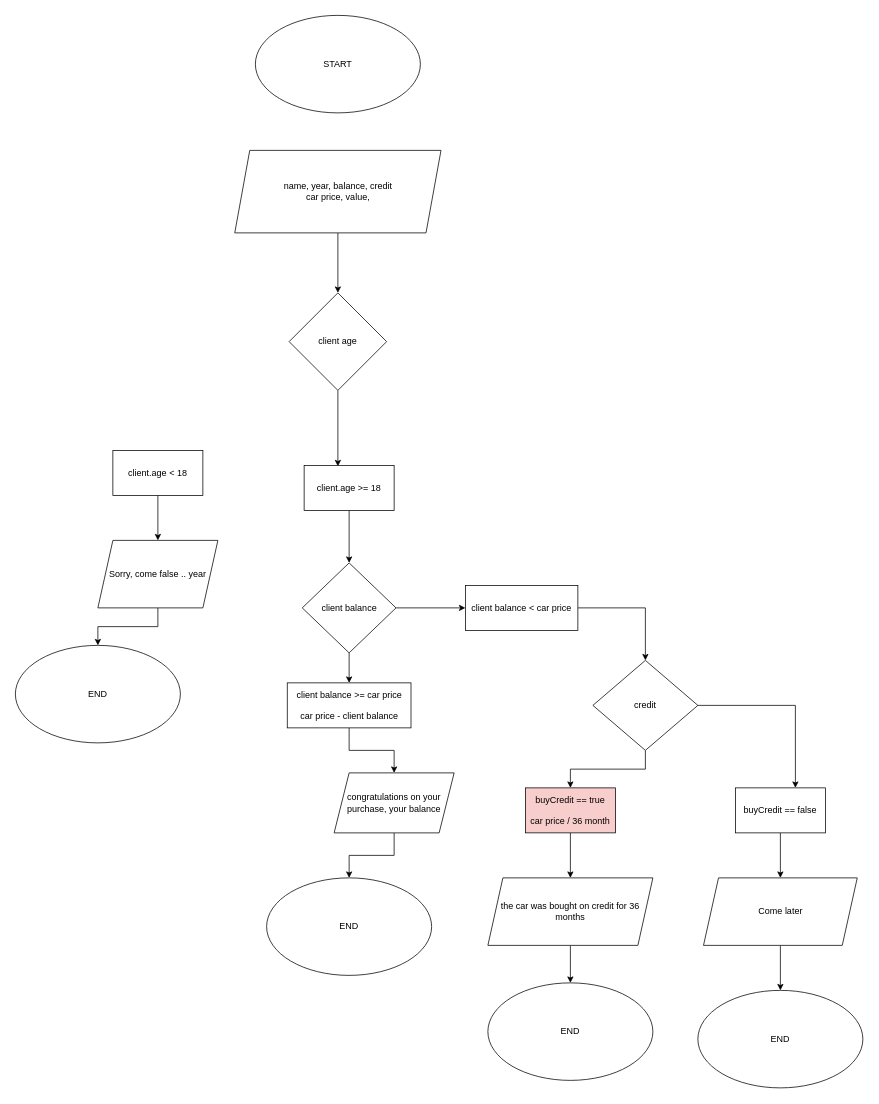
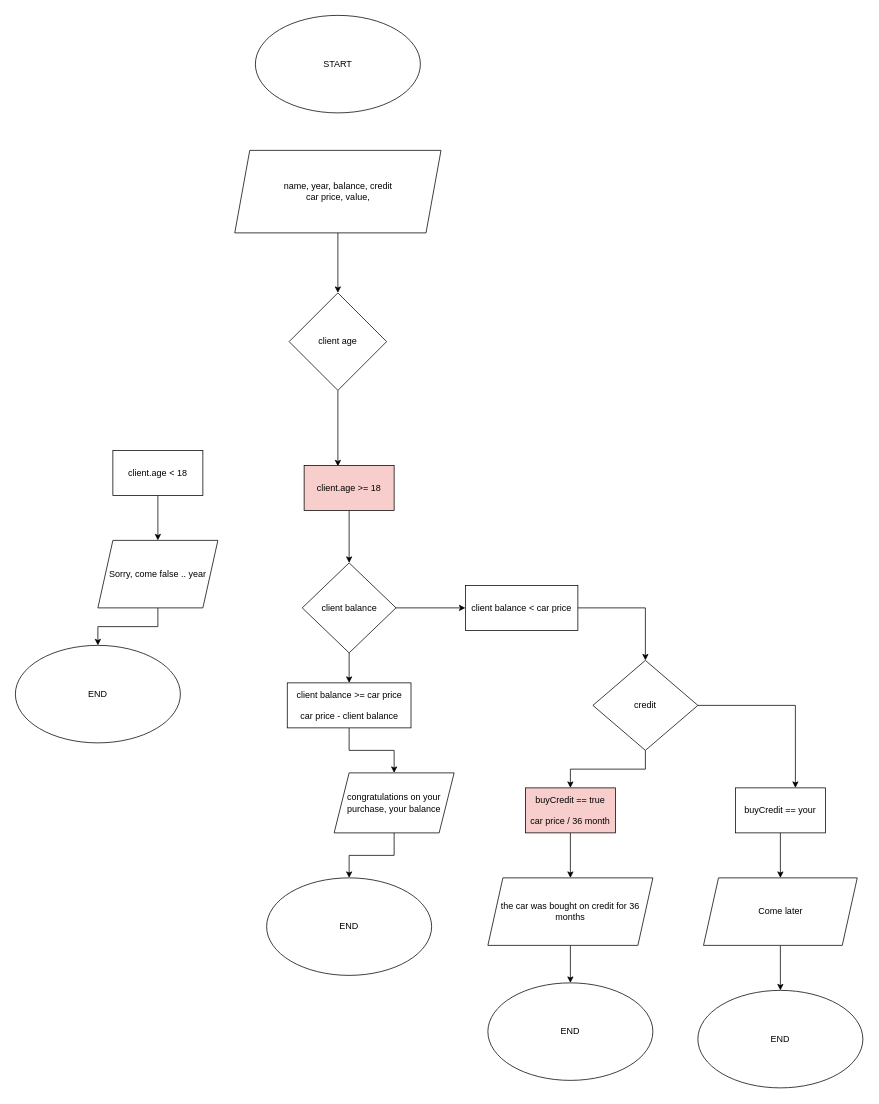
(349, 488) -> (349, 488)
(780, 810) -> (780, 810)
